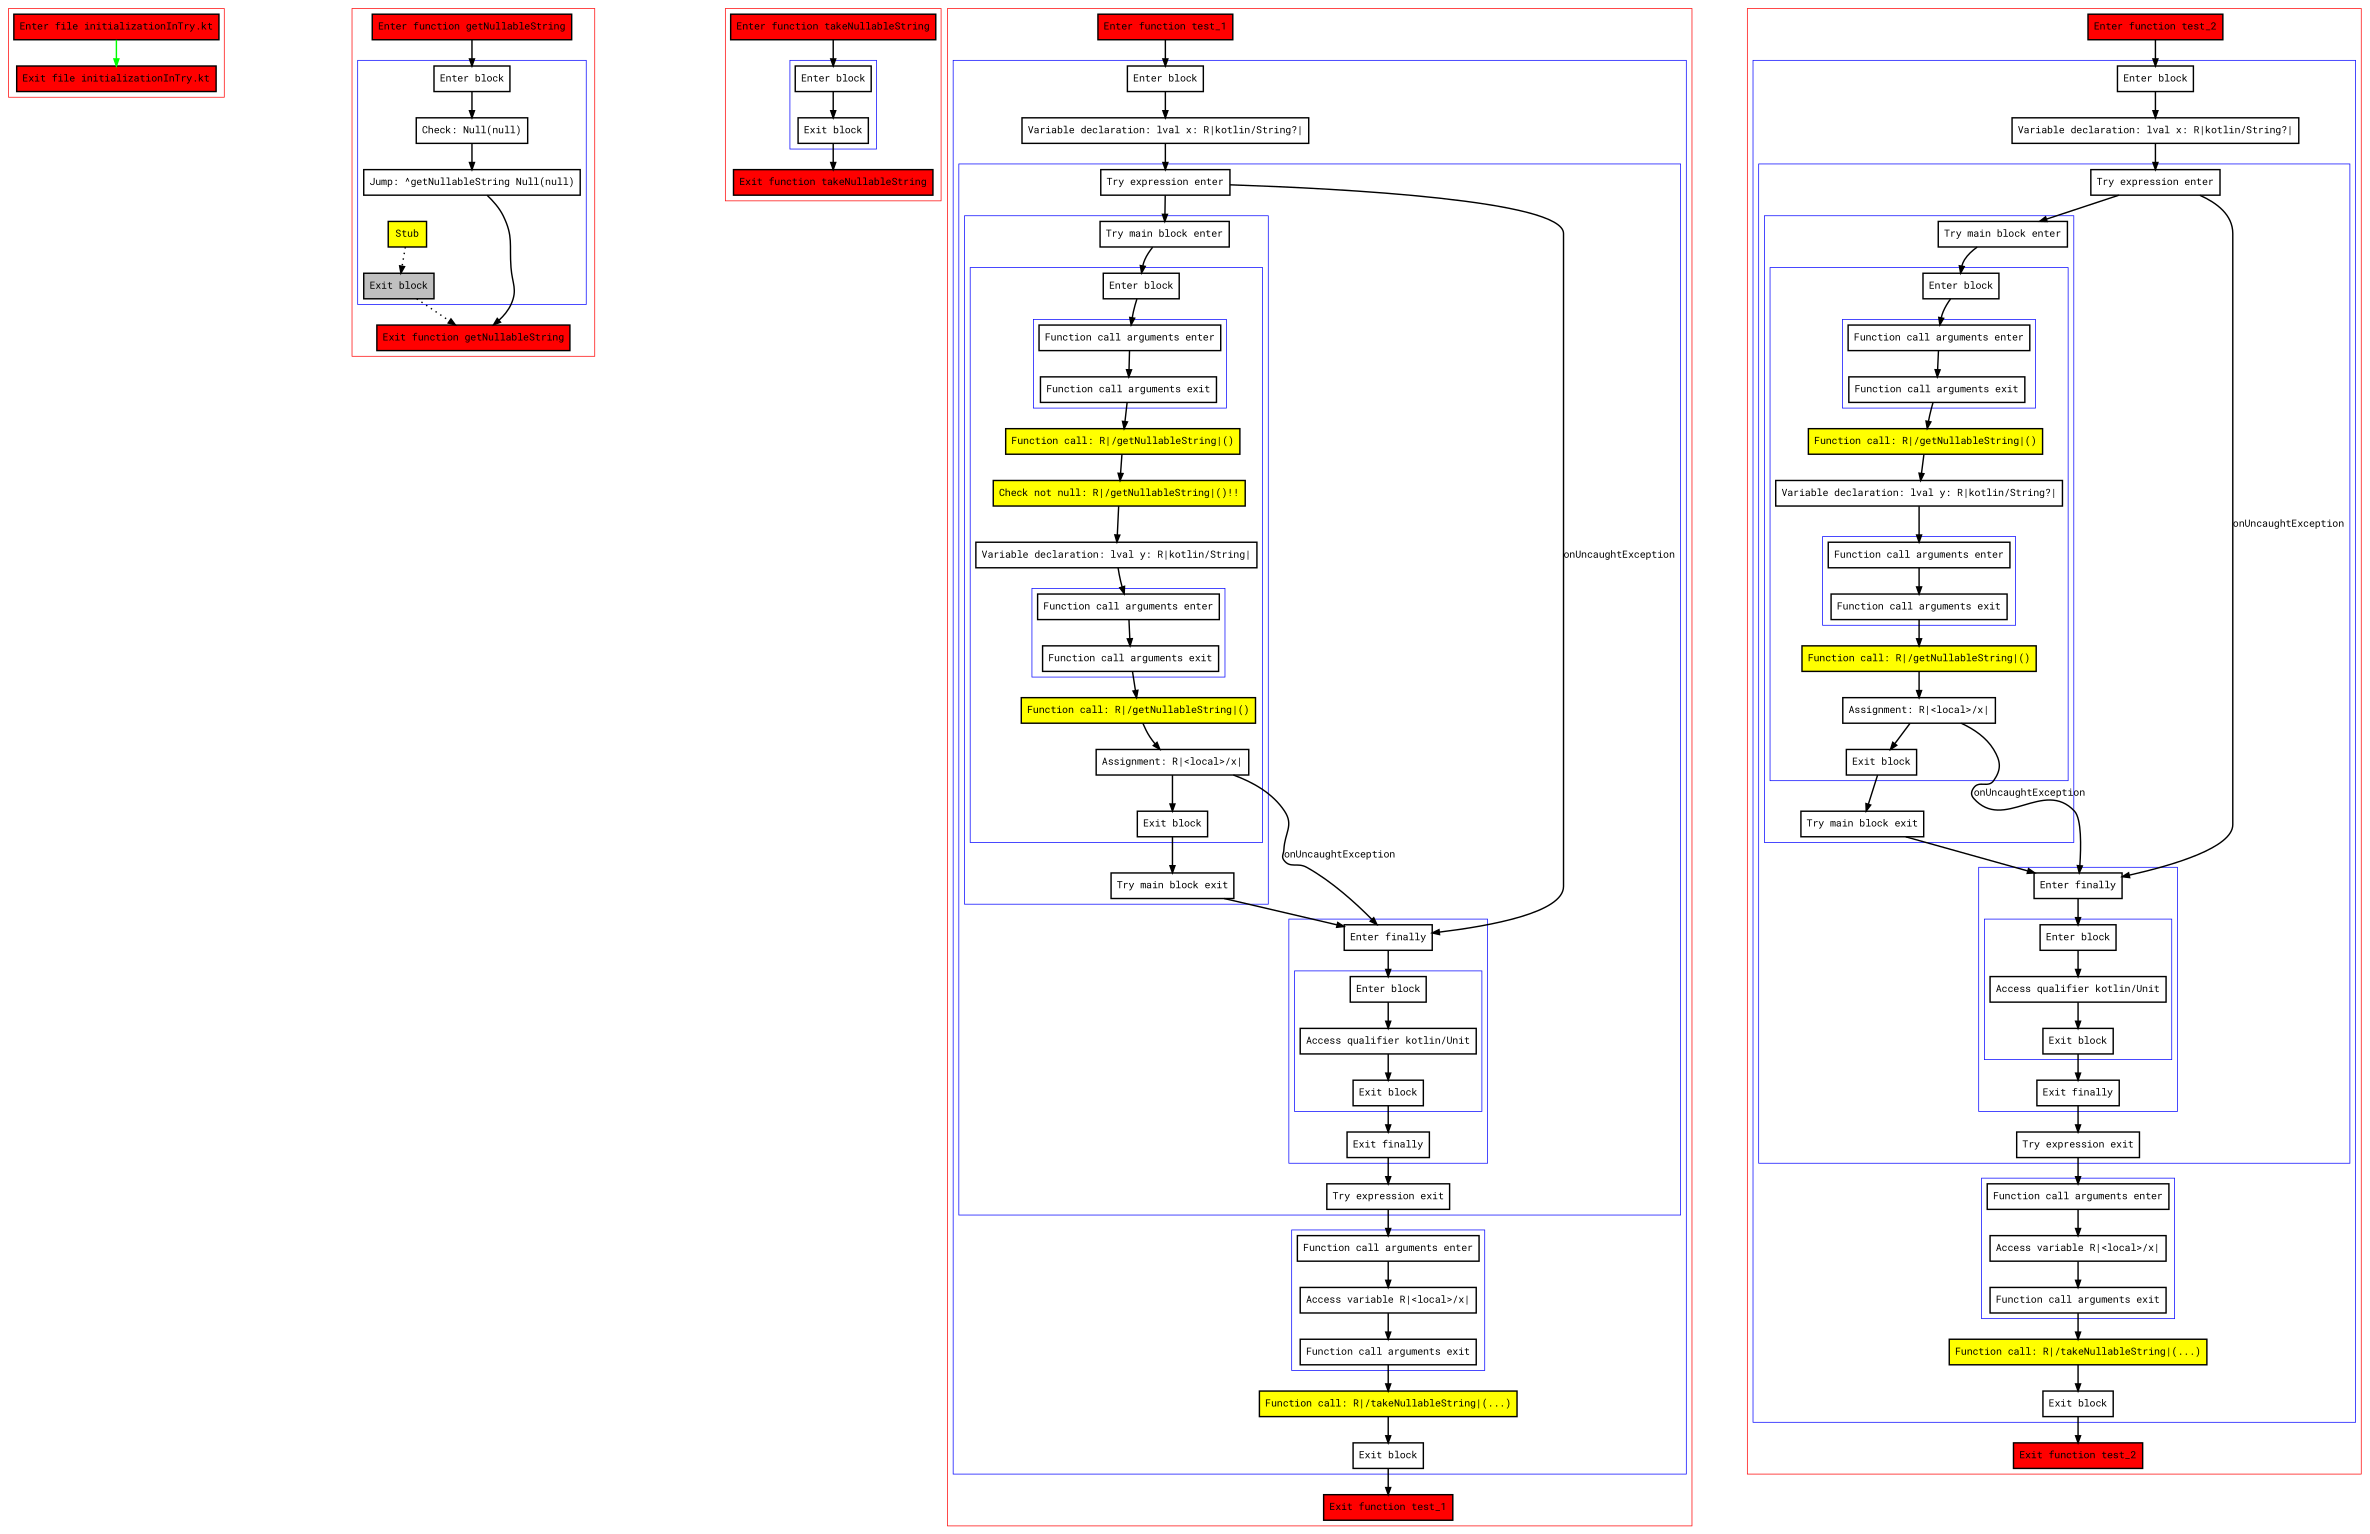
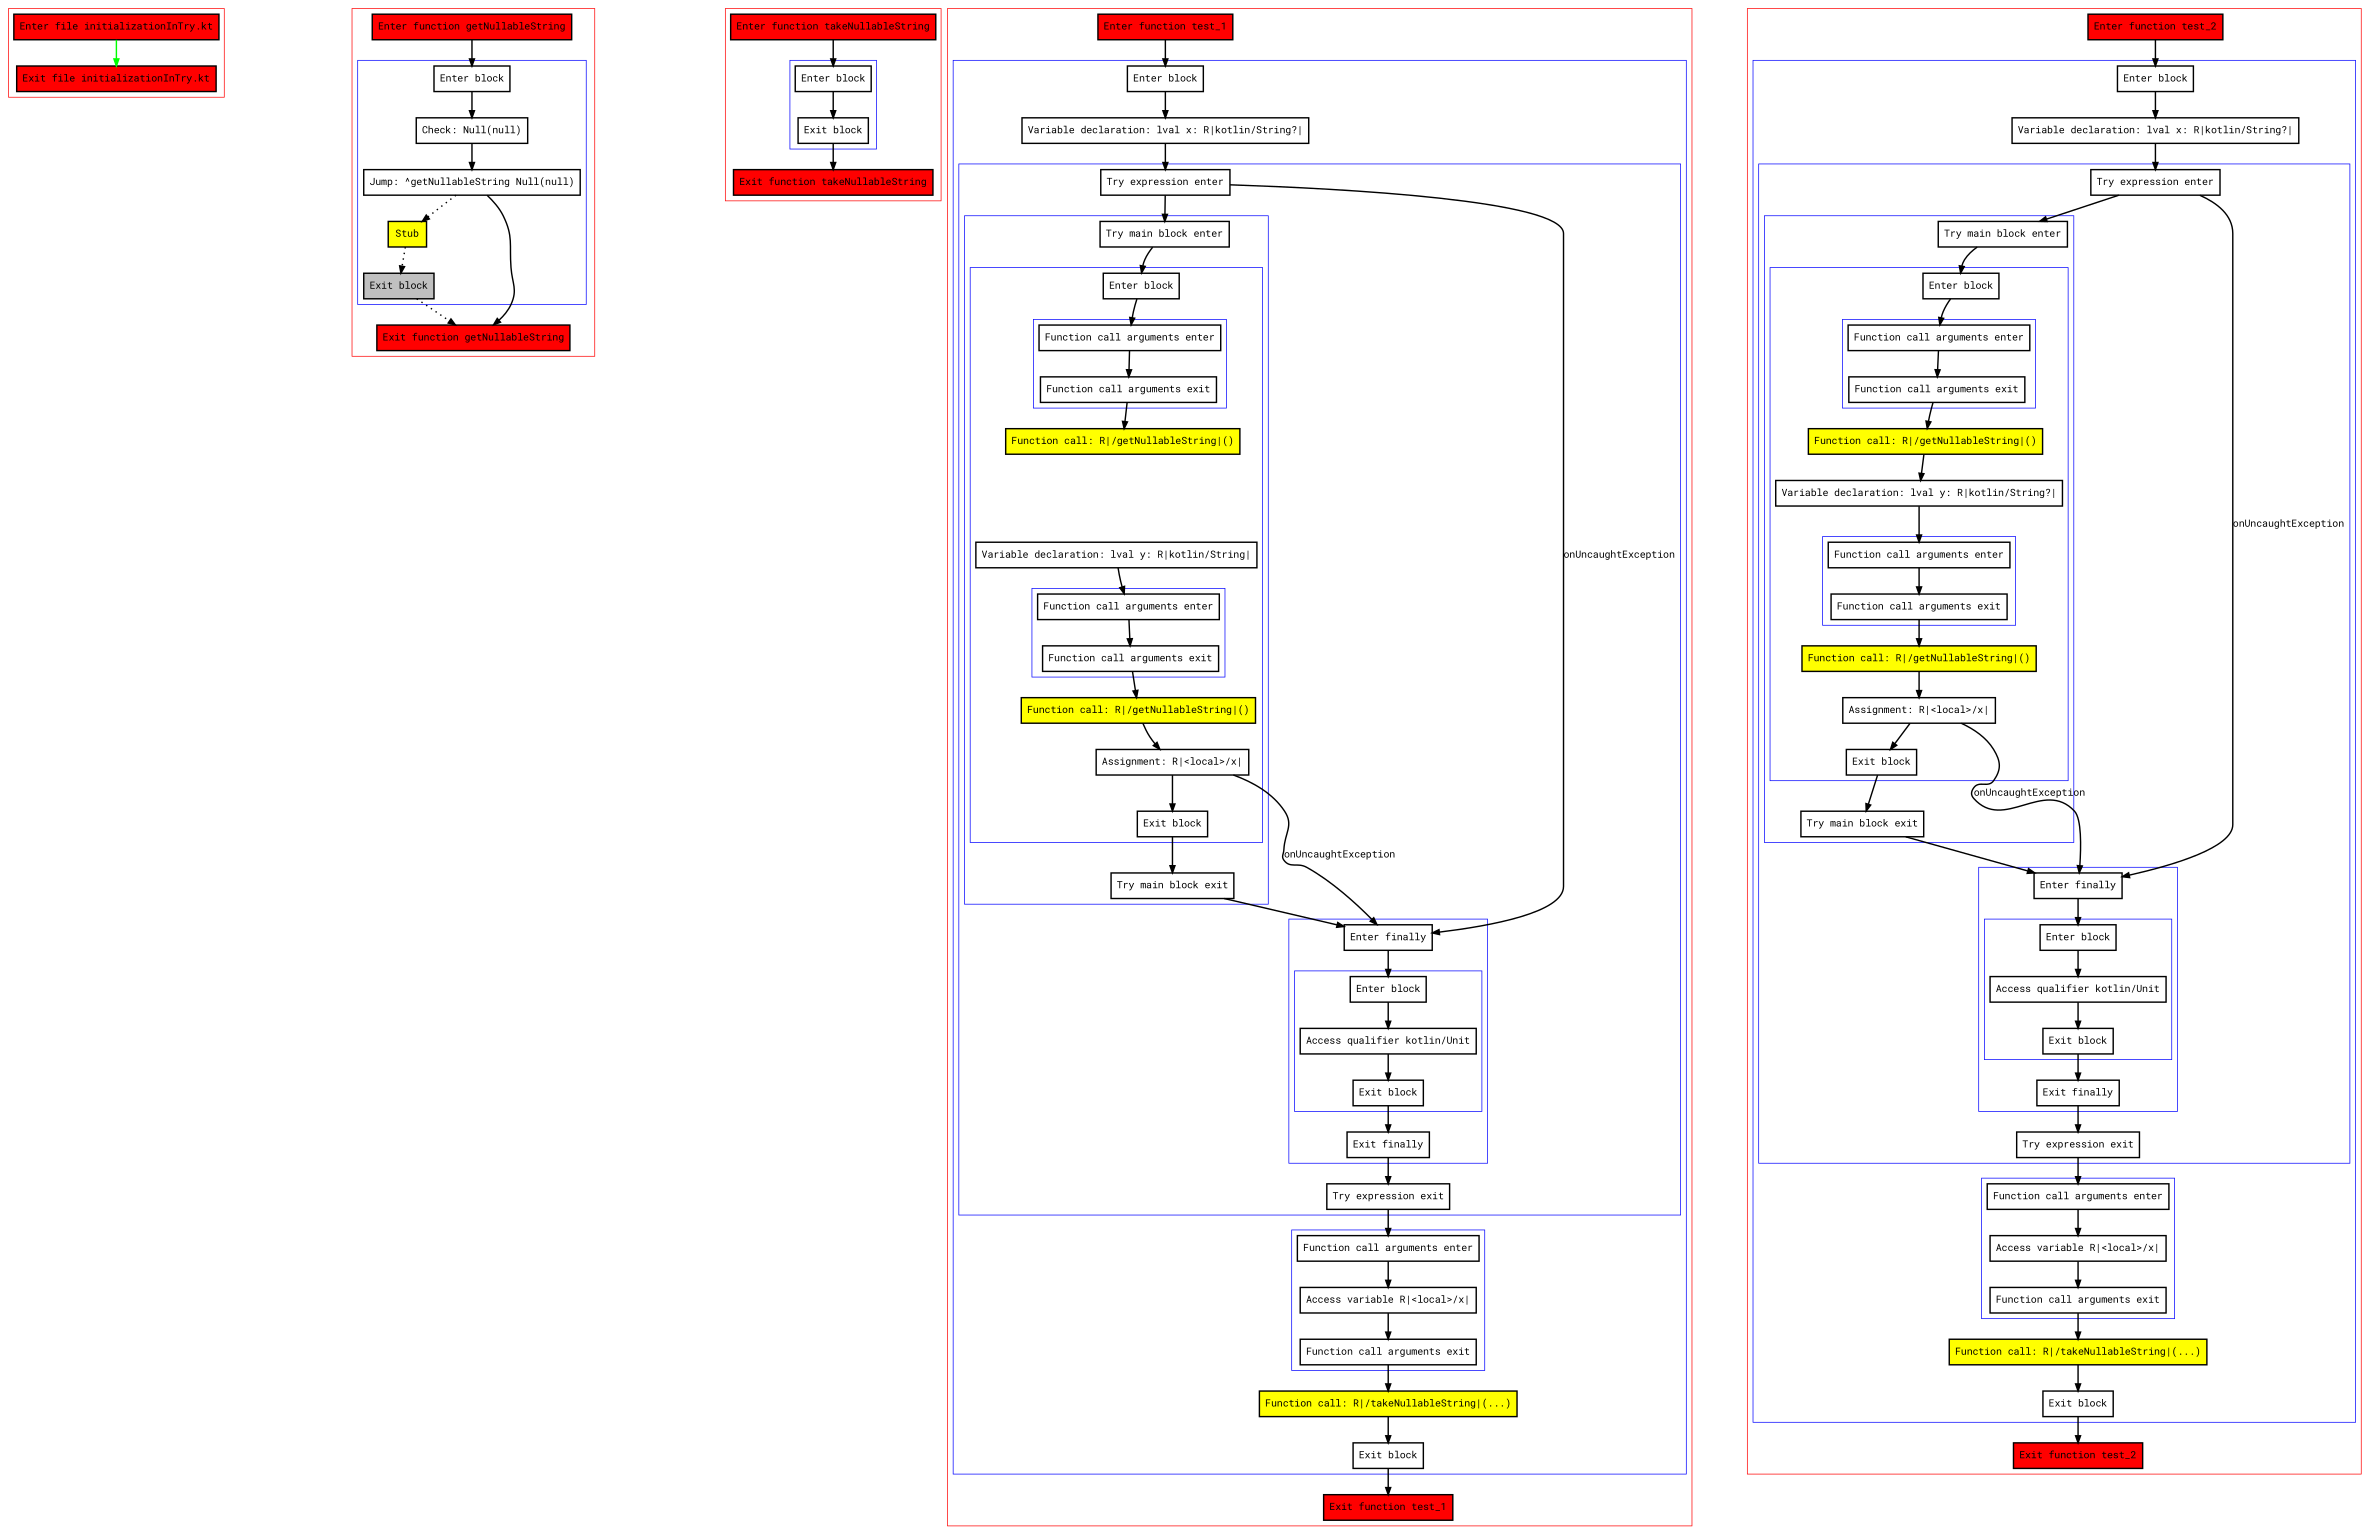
none -> (442, 206)
(1119, 493) -> none
